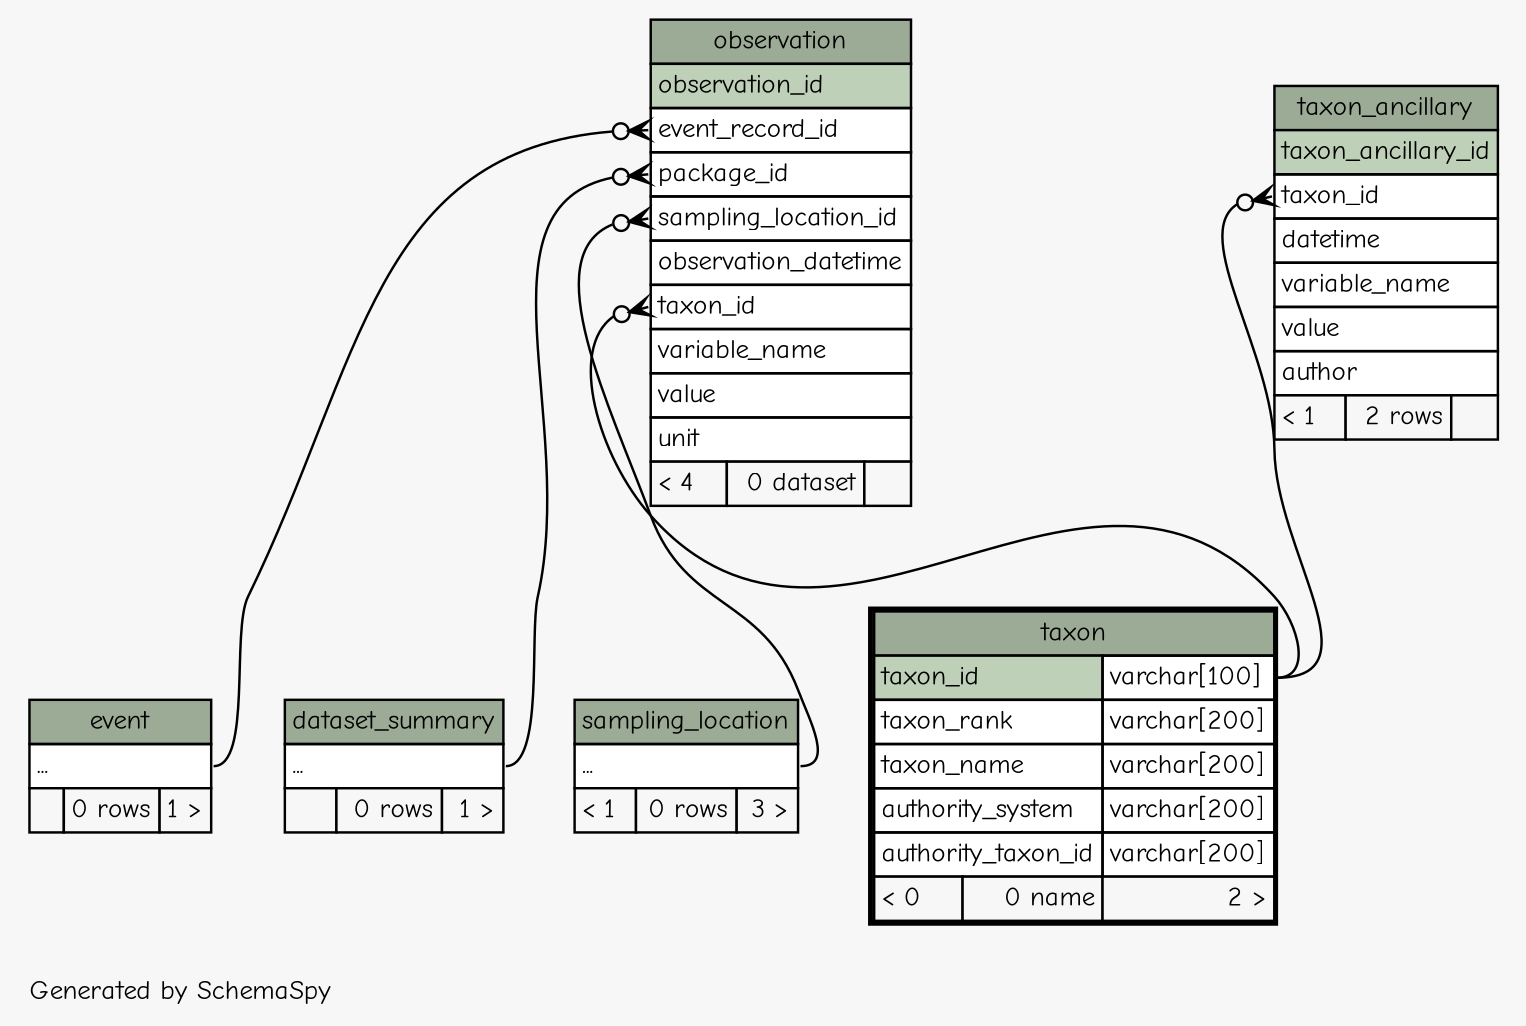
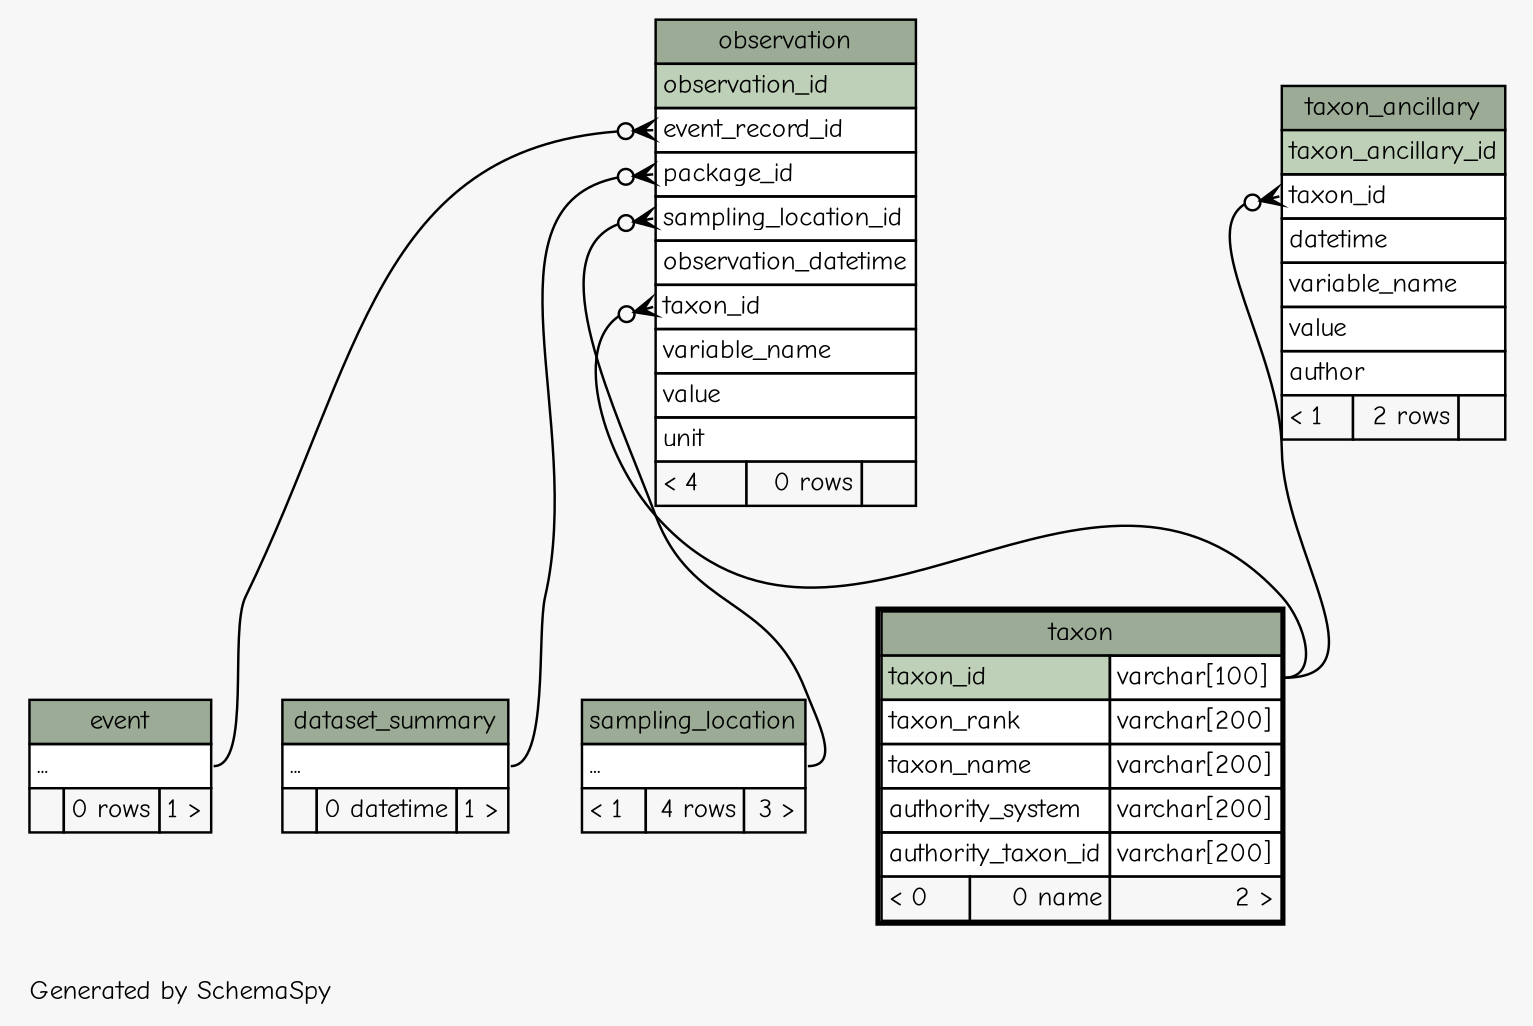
(802, 483) -> (814, 483)
(394, 809) -> (387, 809)
(689, 809) -> (699, 809)
